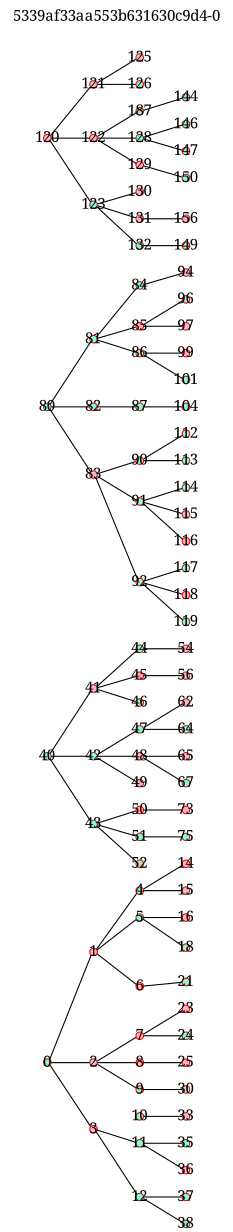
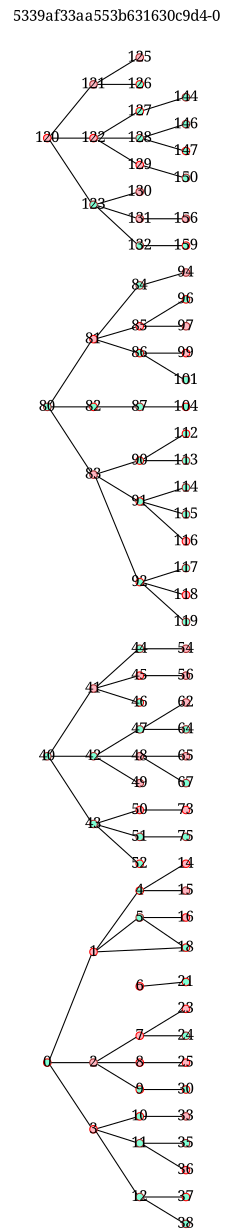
(140, 111) -> (140, 111)
(186, 246) -> (186, 246)
(94, 339) -> (94, 339)
(186, 514) -> (186, 514)
(117, 969) -> (140, 950)
none -> (117, 1123)
